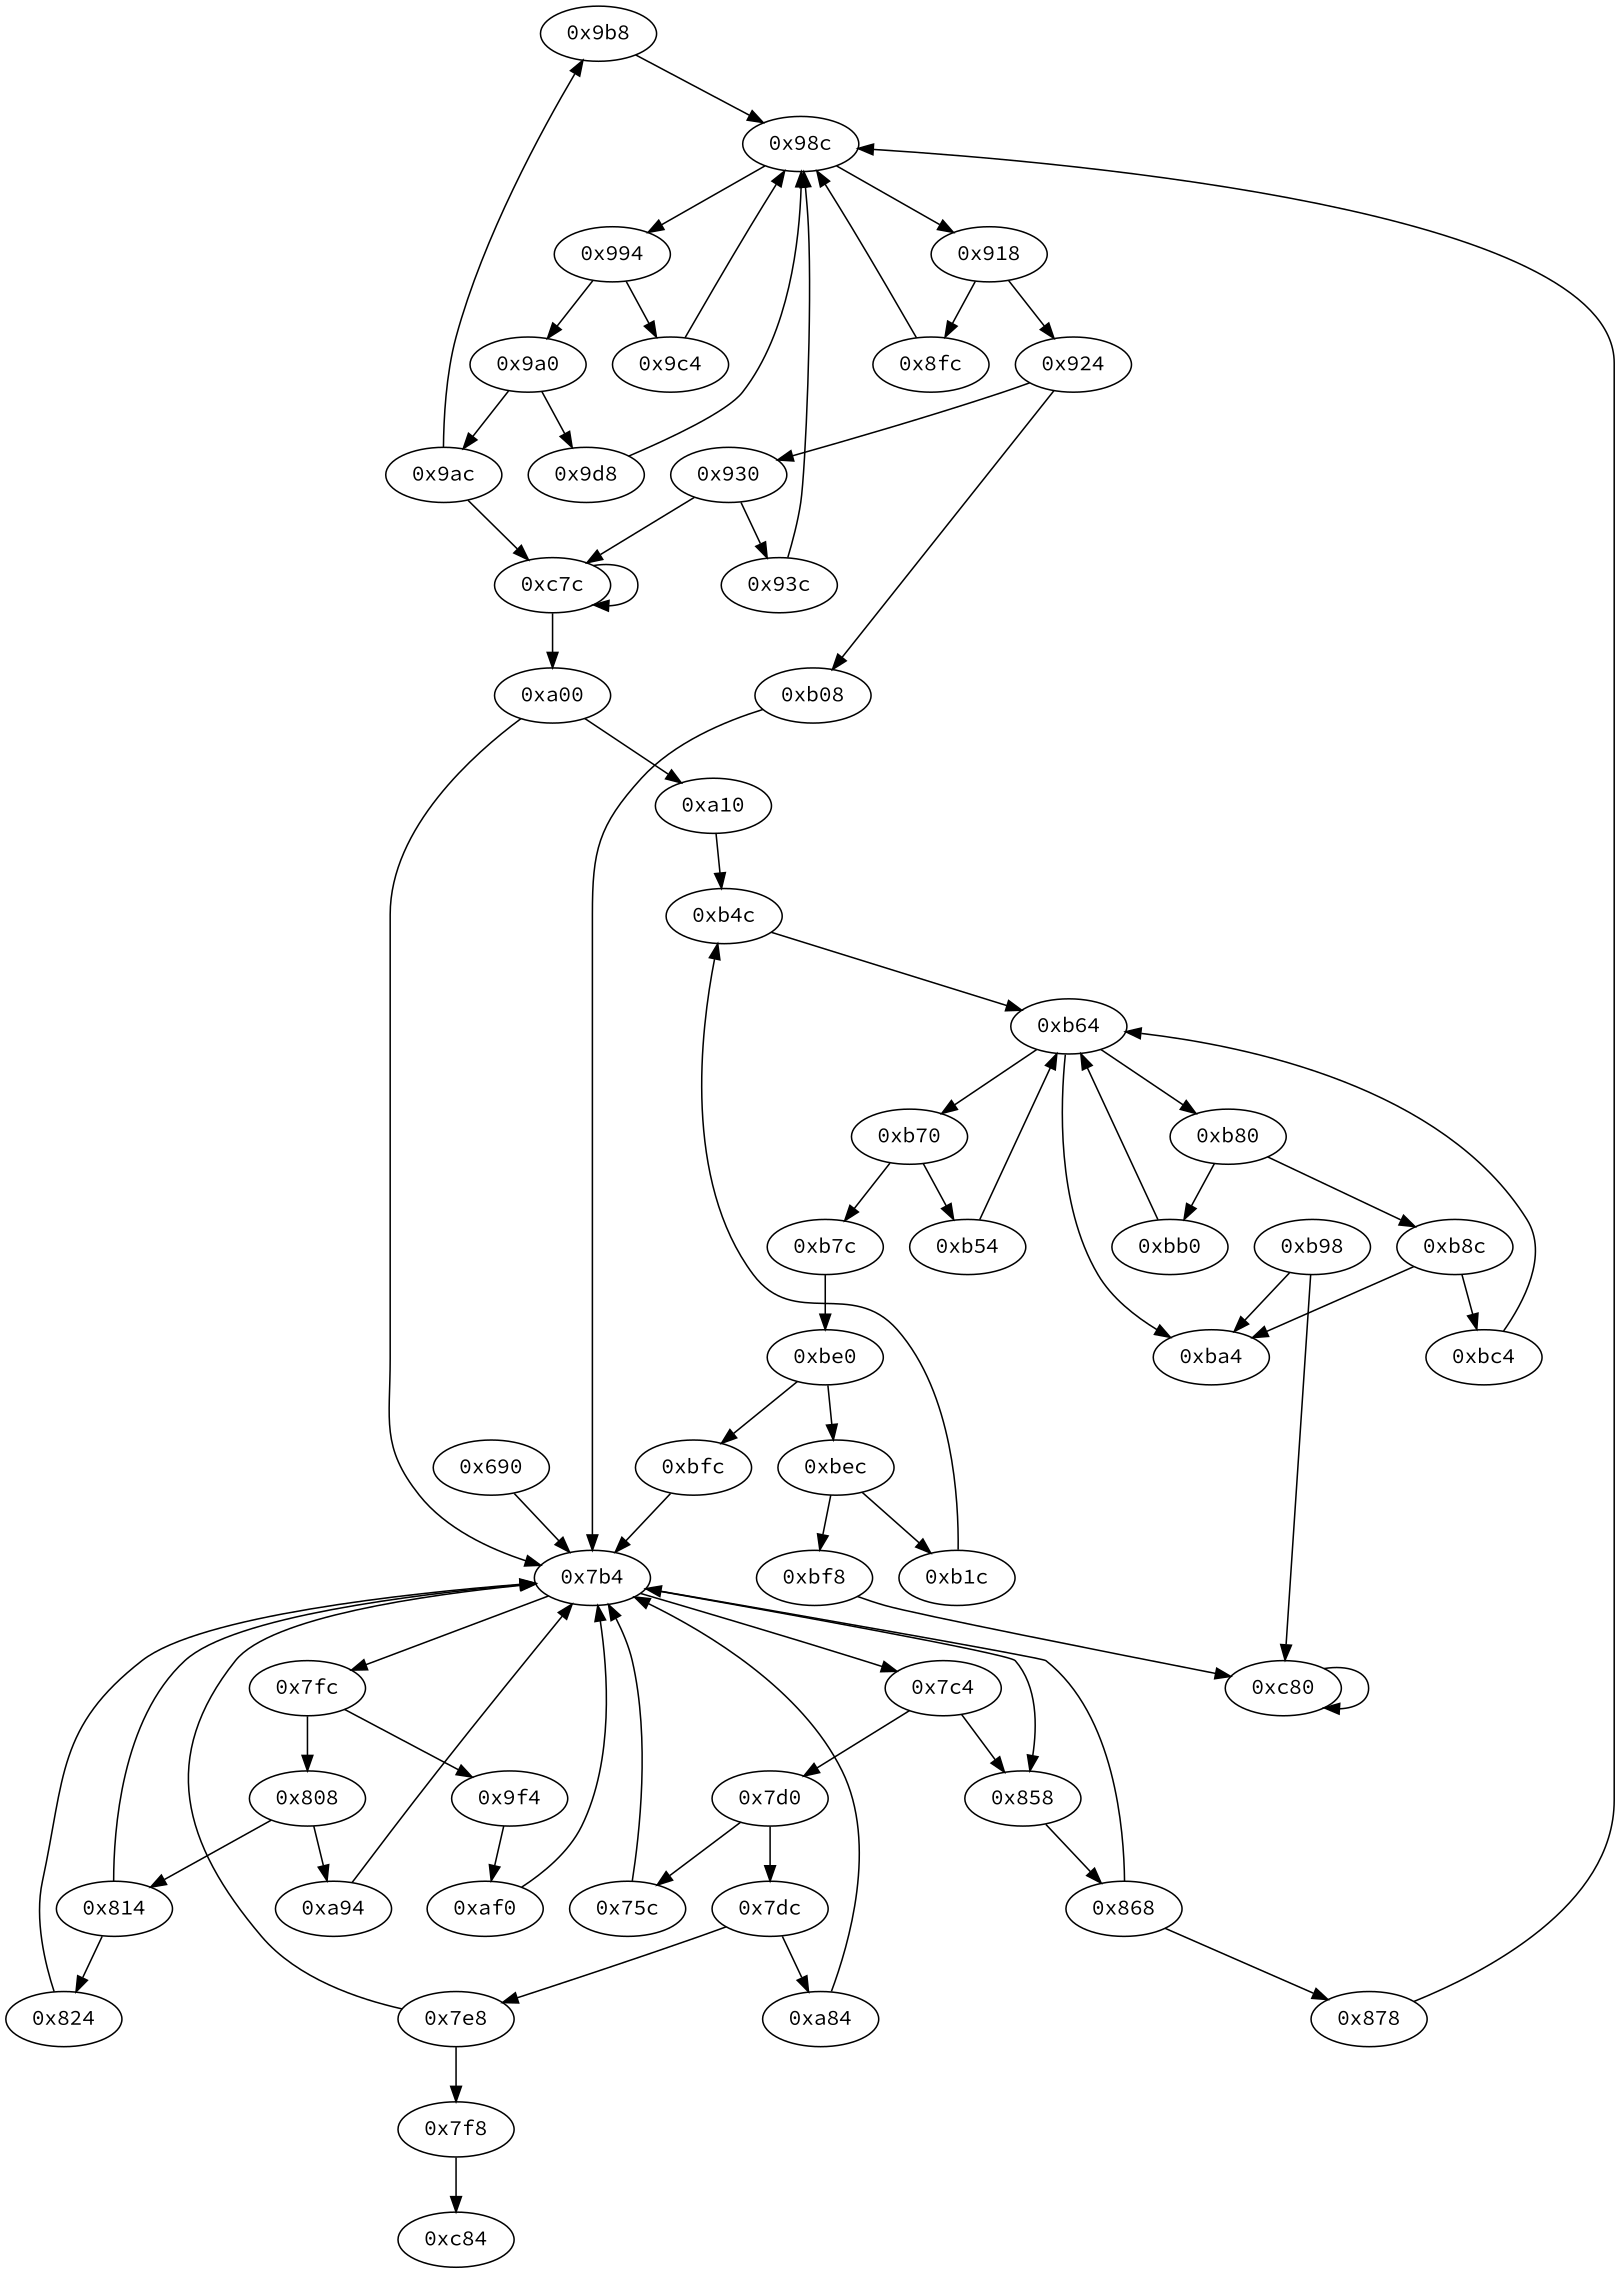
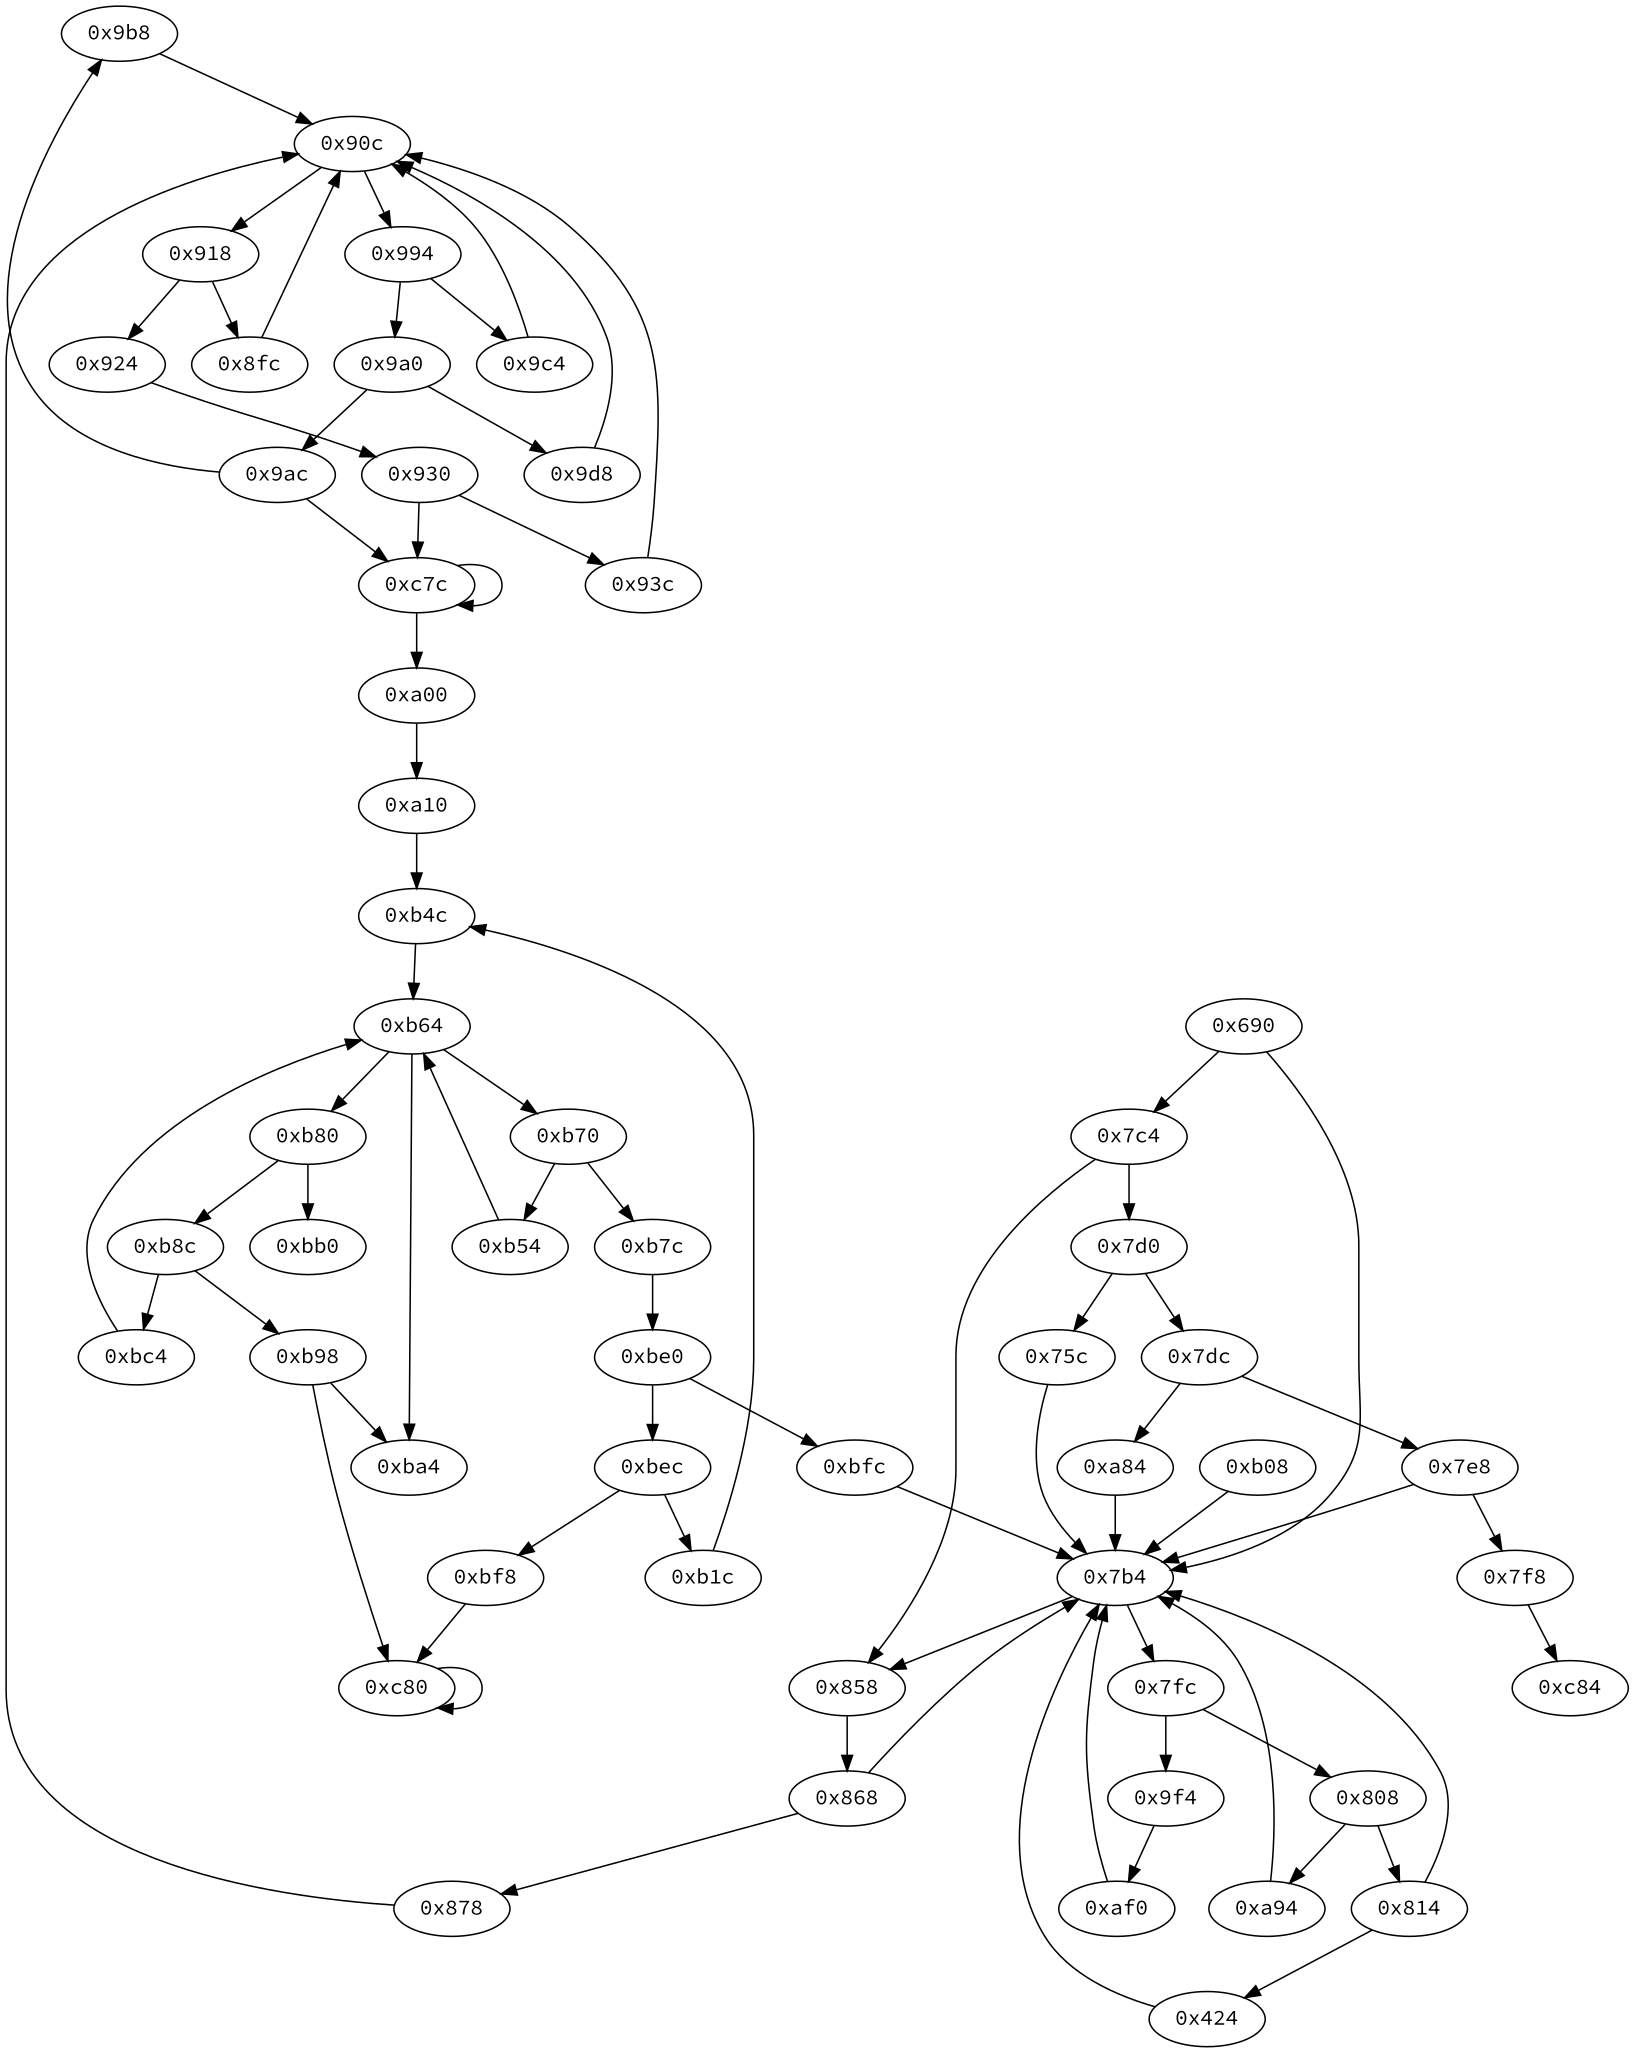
(801, 144) -> (352, 144)
(948, 524) -> none
(1123, 1144) -> none
(390, 1150) -> none
(1340, 1299) -> (230, 1297)
(762, 1629) -> (1192, 1076)
(64, 2019) -> (1207, 2019)
